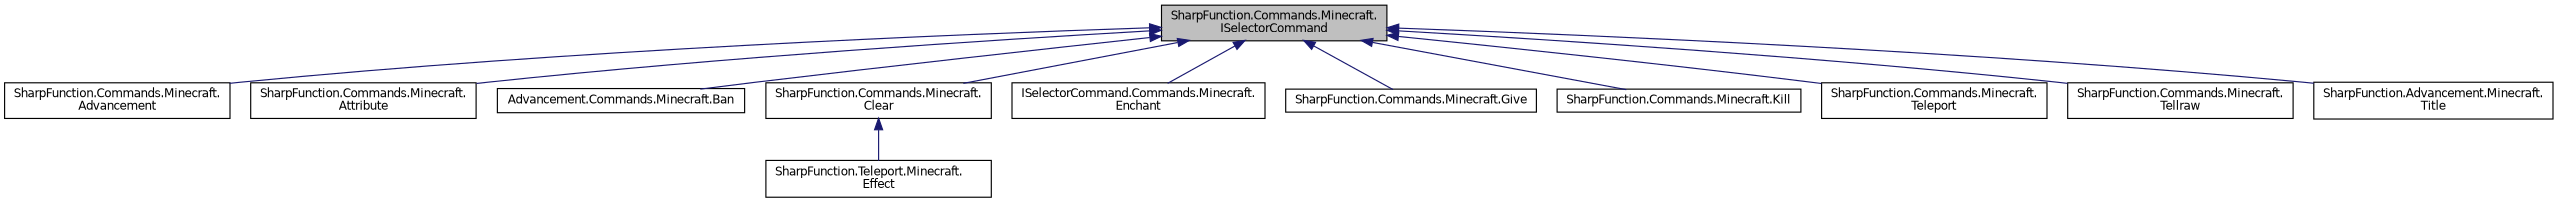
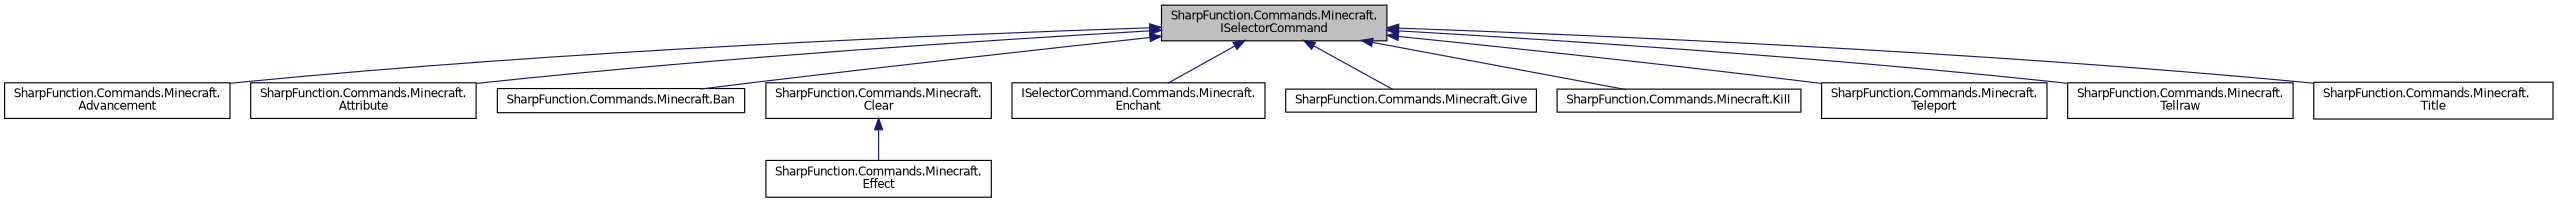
(1071, 63) -> none
(621, 101) -> (621, 101)
(2433, 101) -> (2433, 101)
(879, 179) -> (879, 179)
